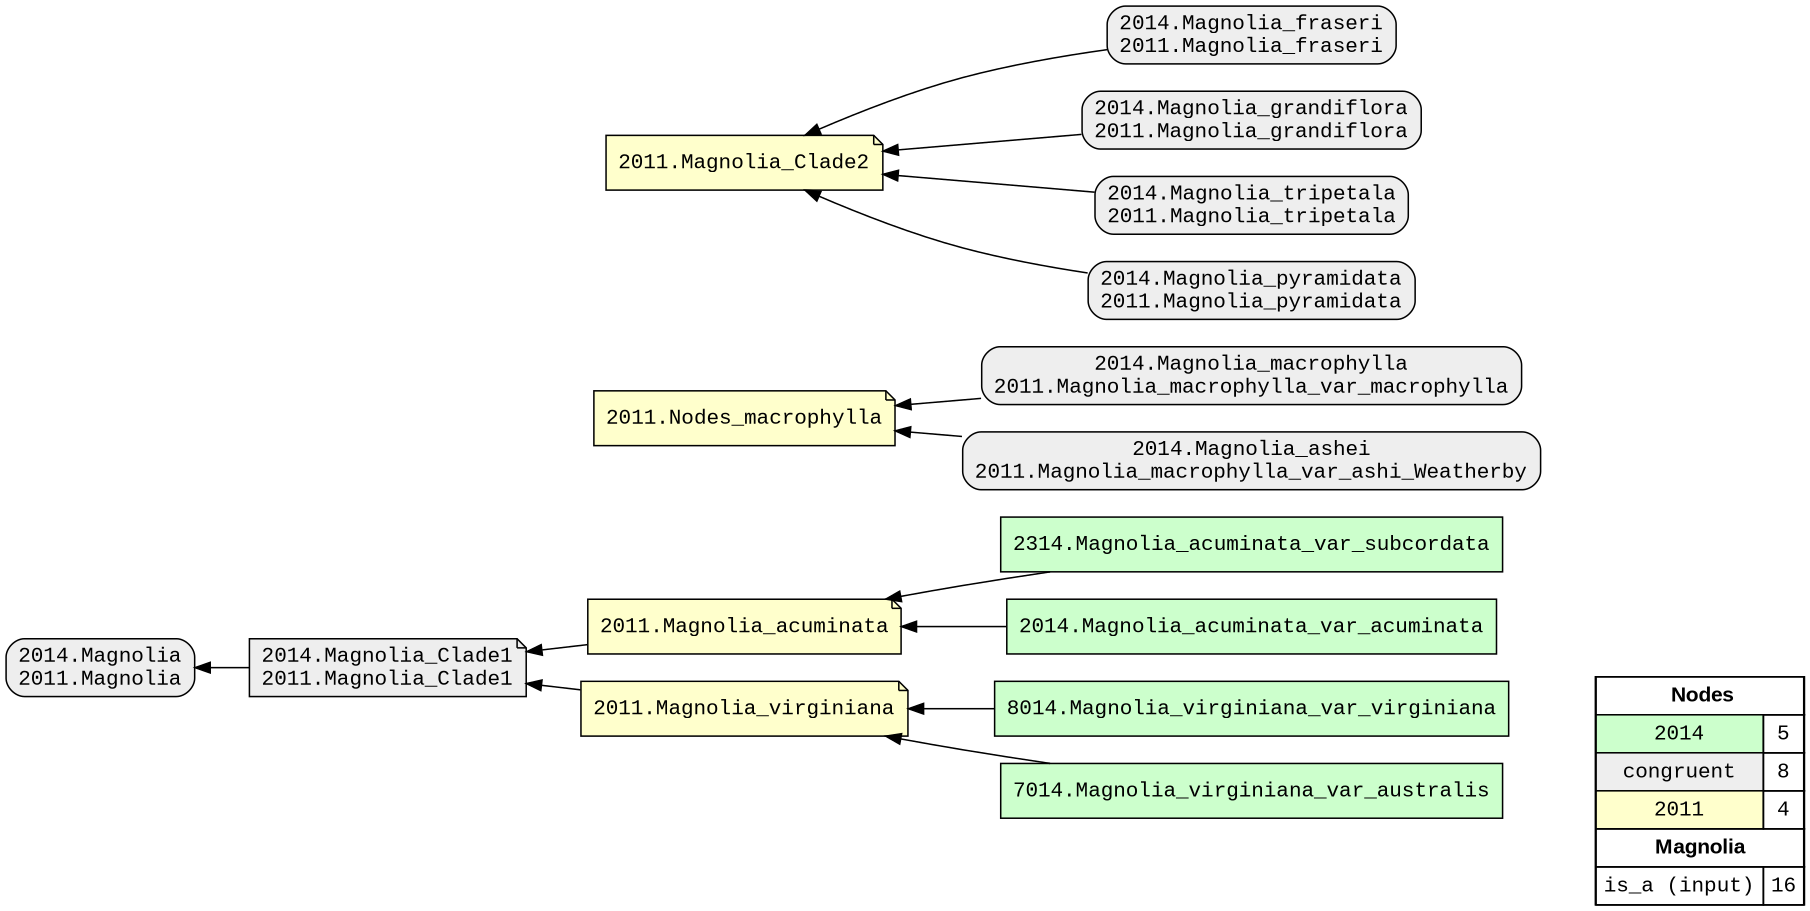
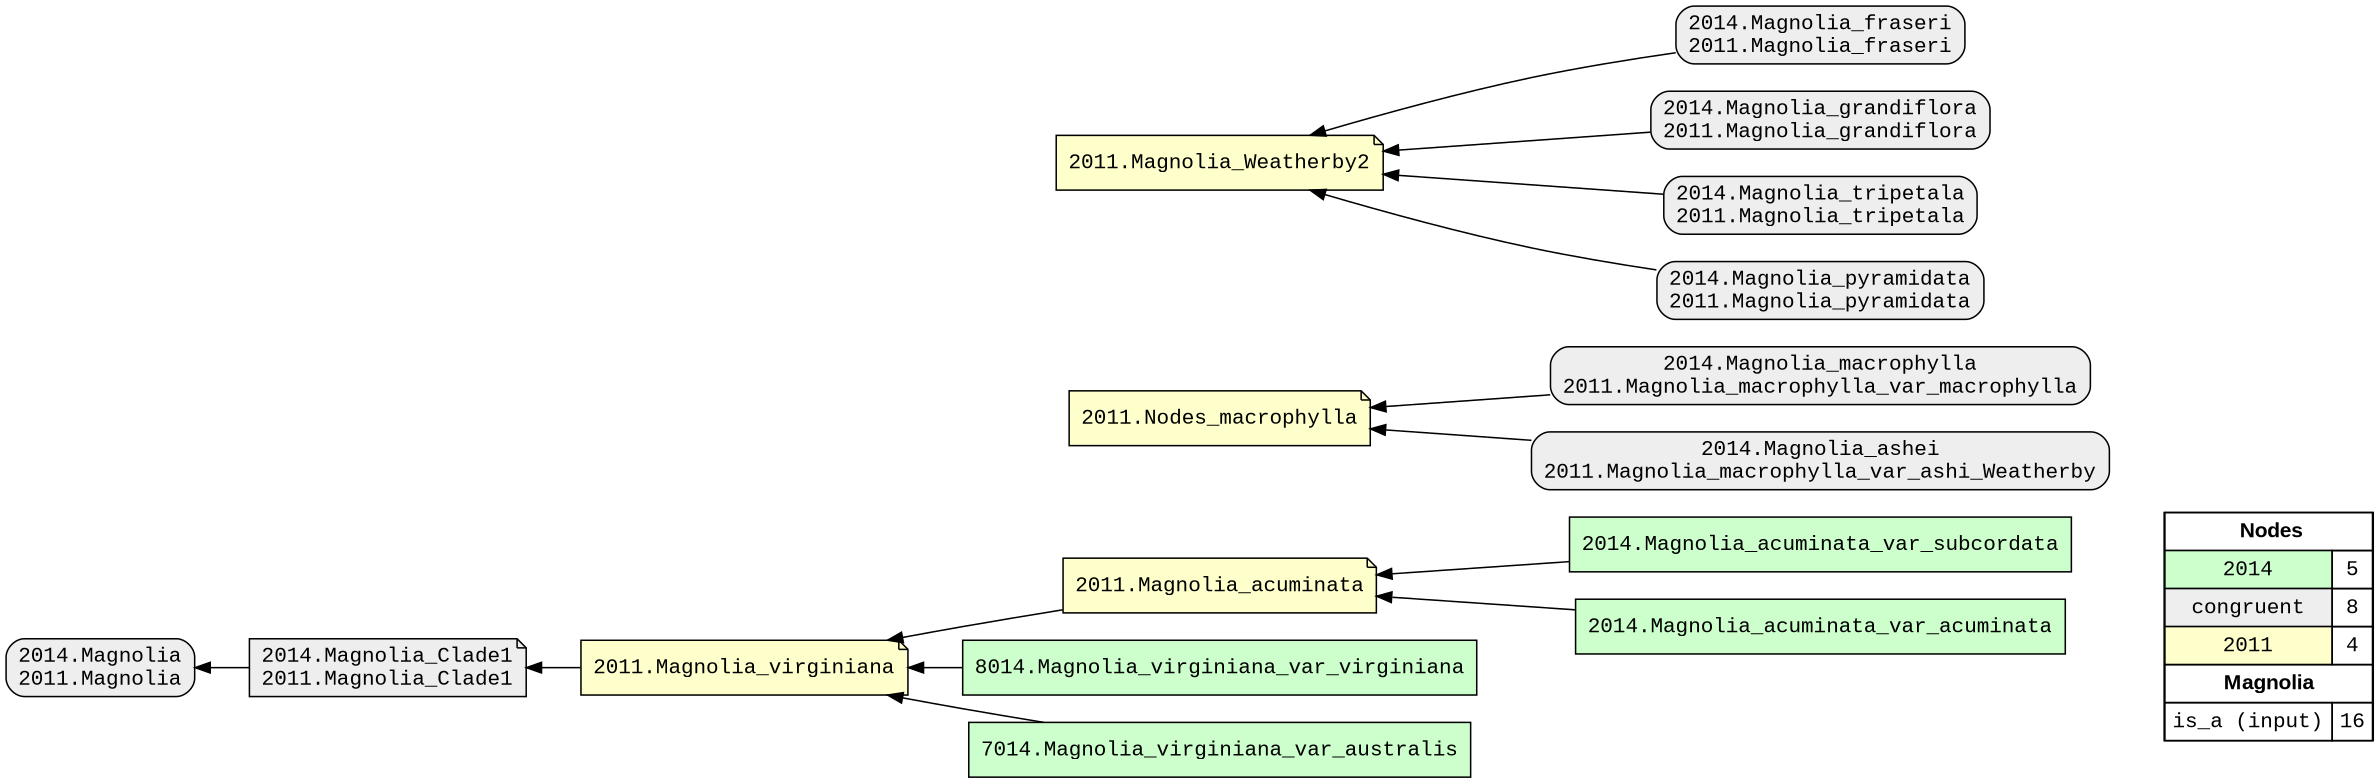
(744, 163) -> (1220, 163)
(1252, 544) -> (1820, 544)
(565, 647) -> (983, 623)
